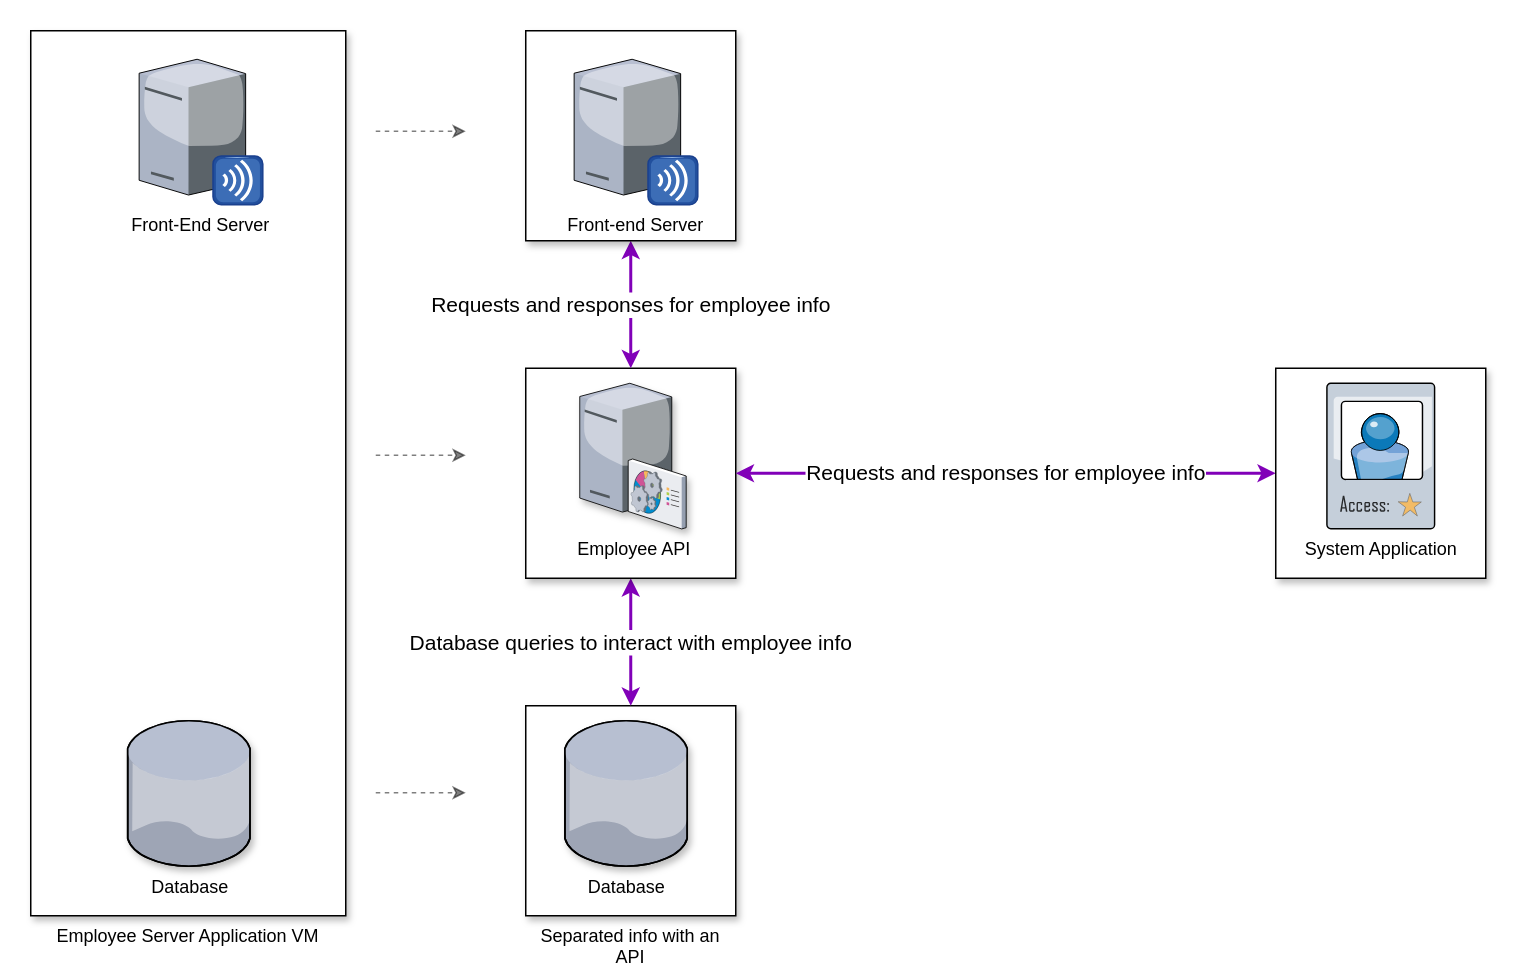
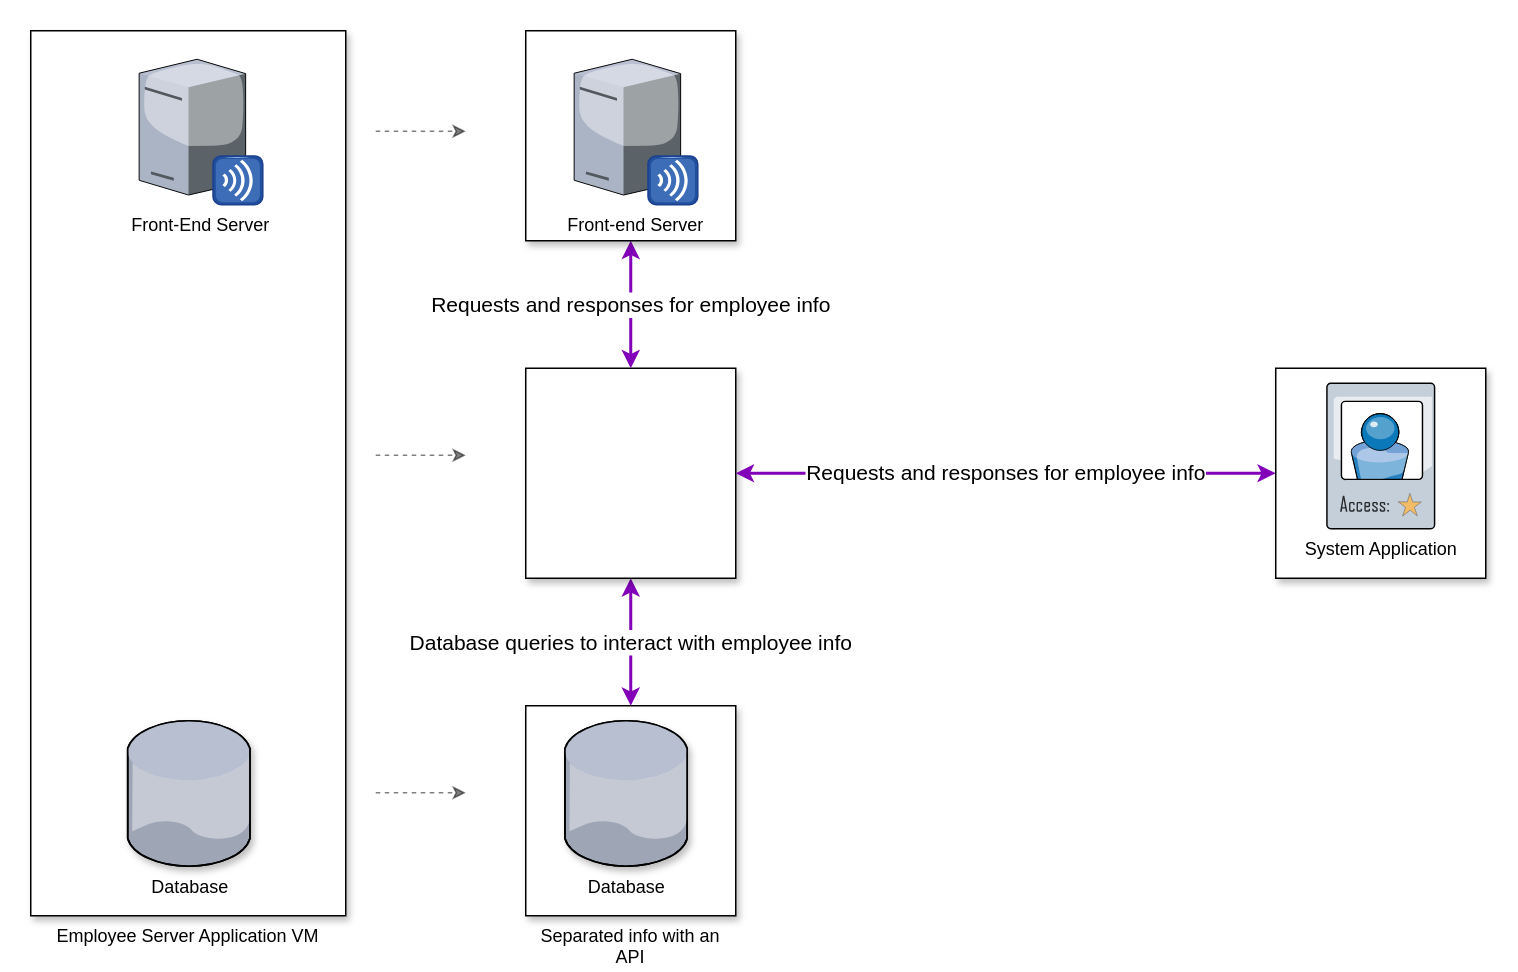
(633, 456) -> none
